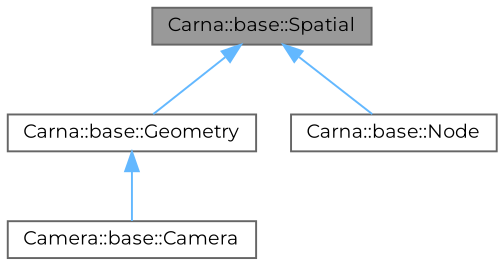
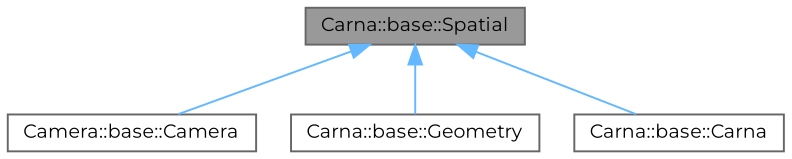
(394, 133) -> (679, 133)
(132, 196) -> (265, 83)
